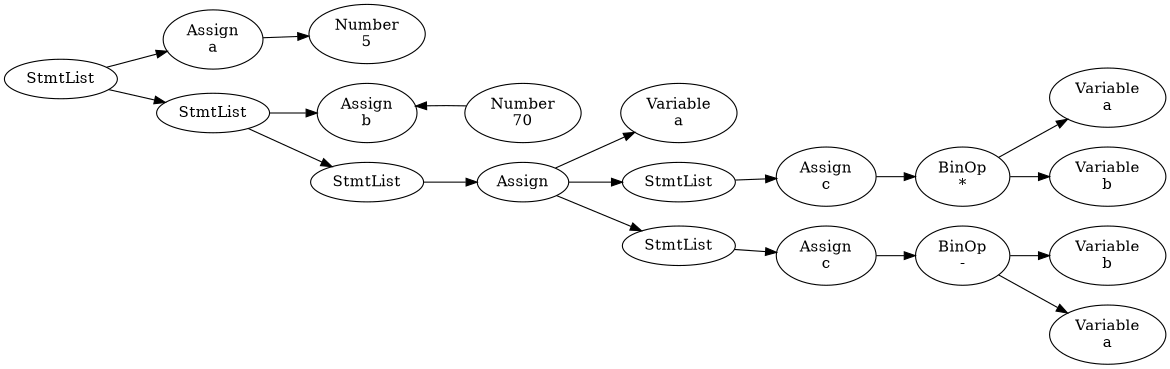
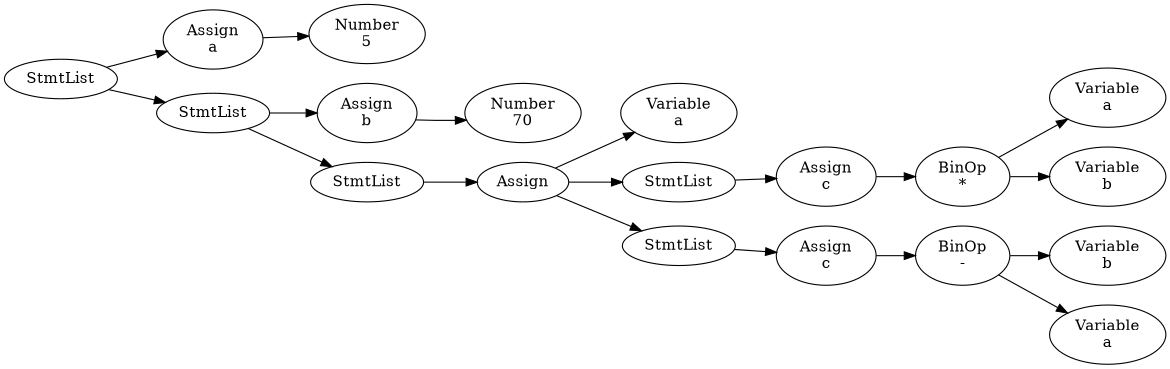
(447, 106) -> (435, 120)
